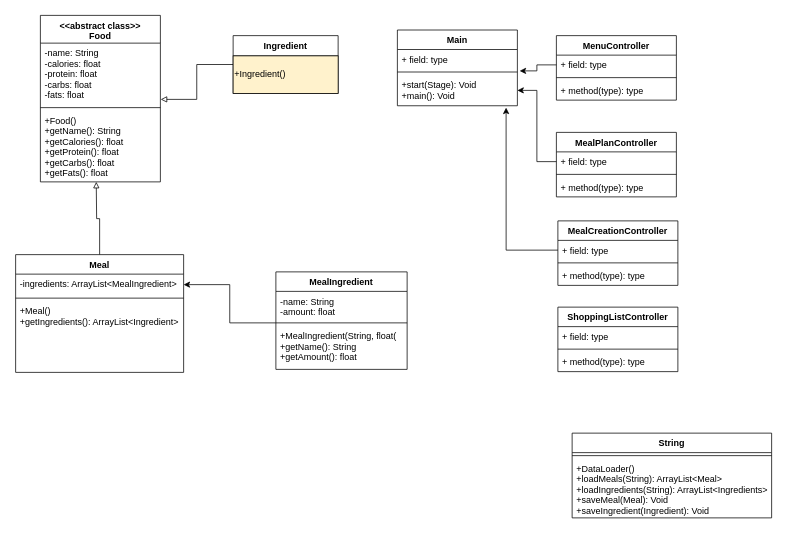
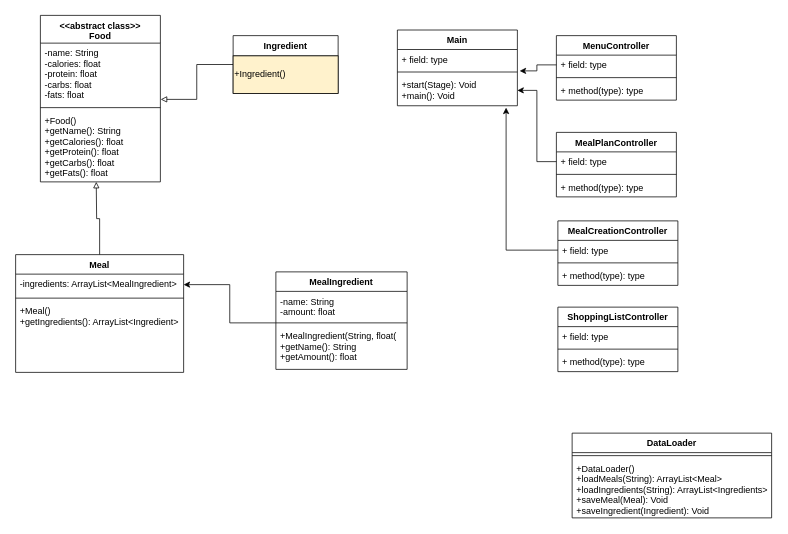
(671, 443) -> (671, 443)
